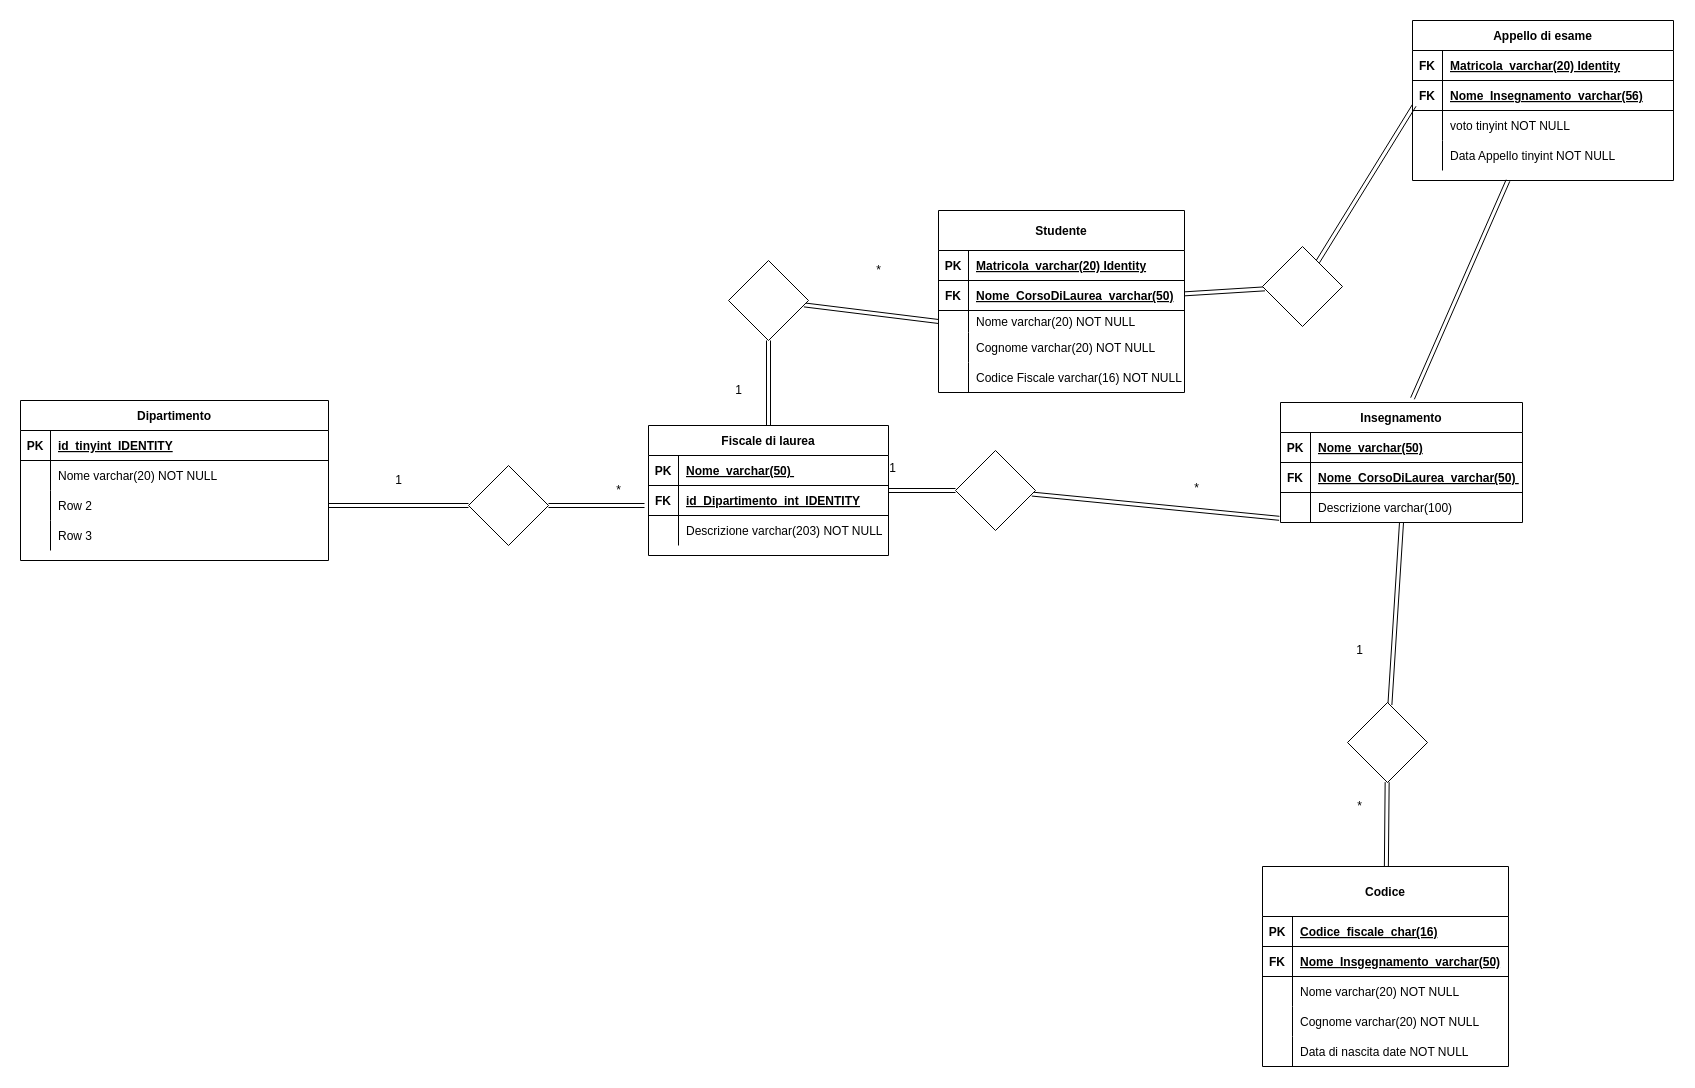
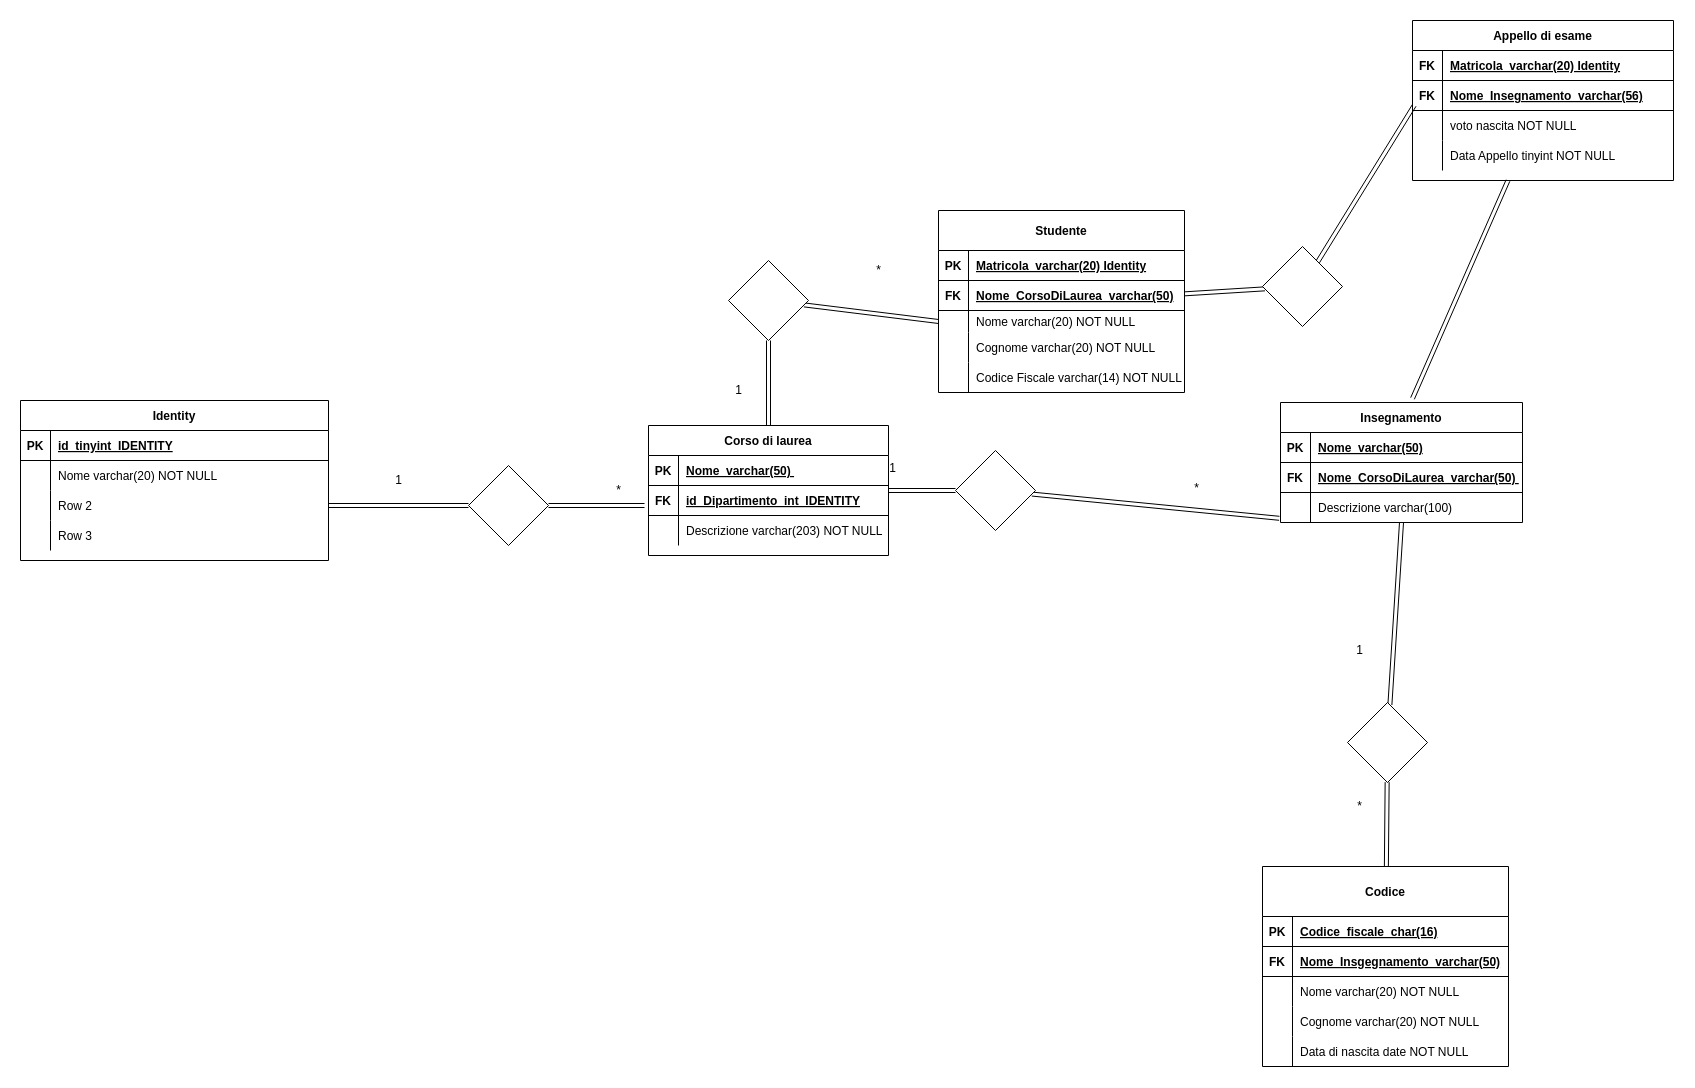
(1513, 126) -> (1514, 126)
(1083, 378) -> (1083, 378)
(174, 416) -> (174, 416)
(768, 441) -> (768, 441)
